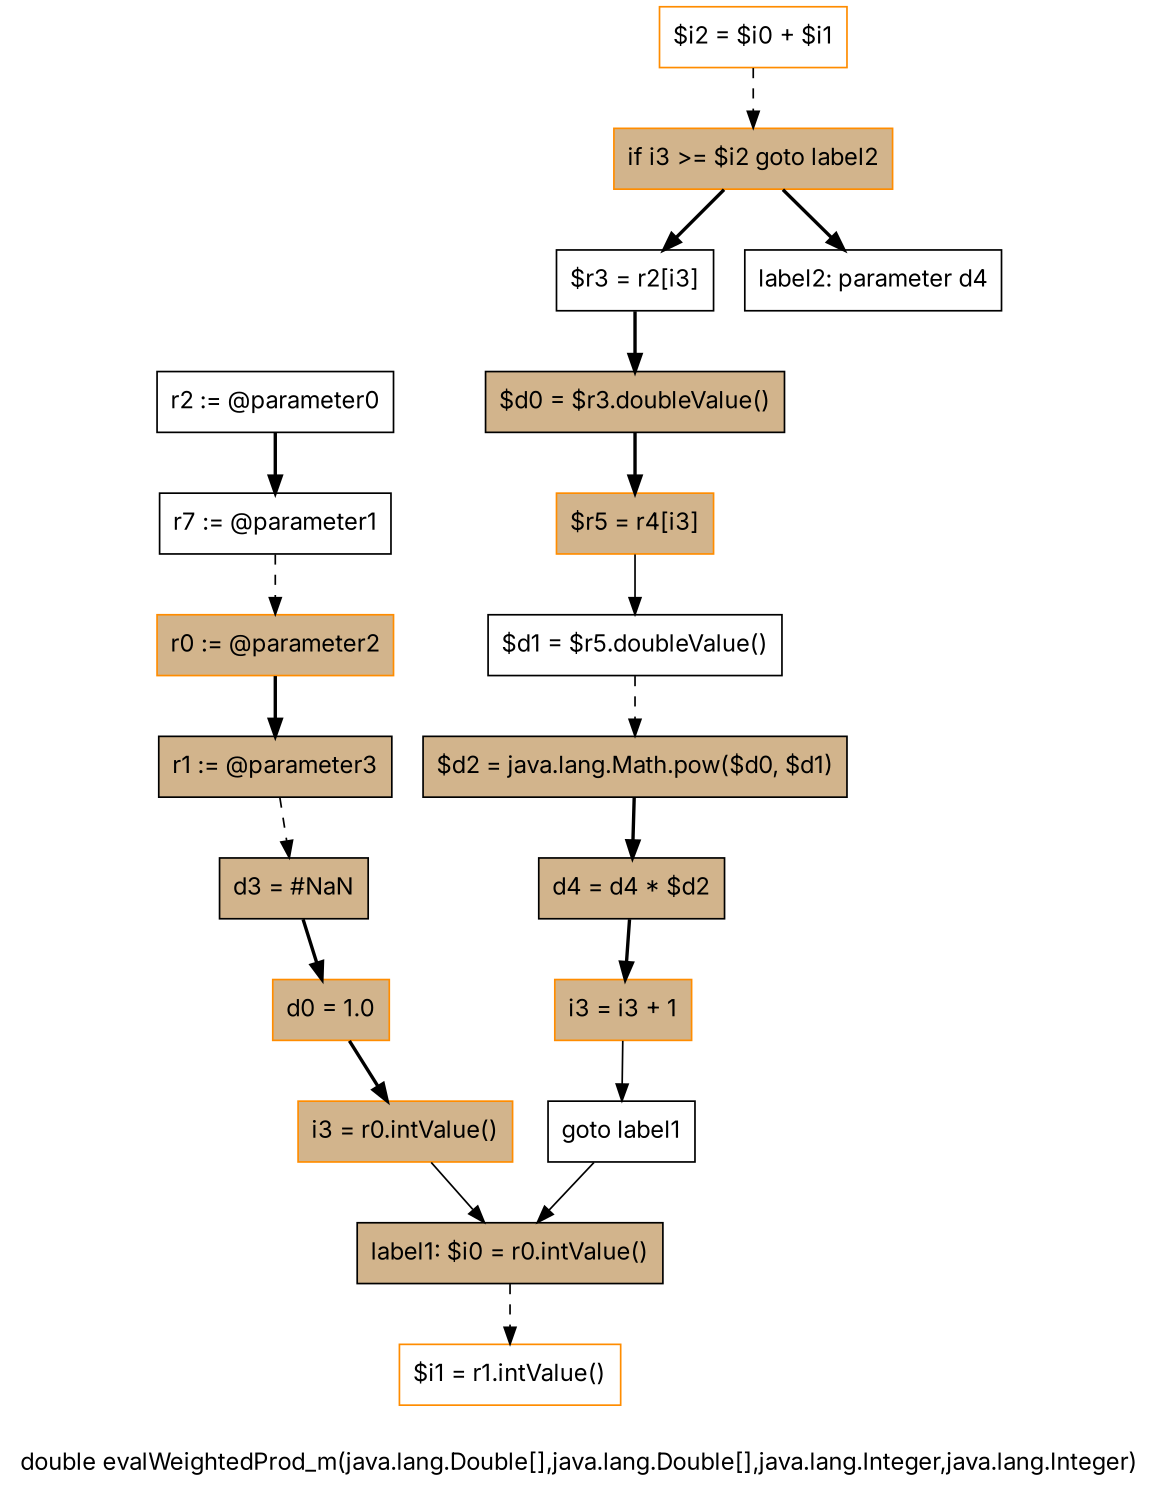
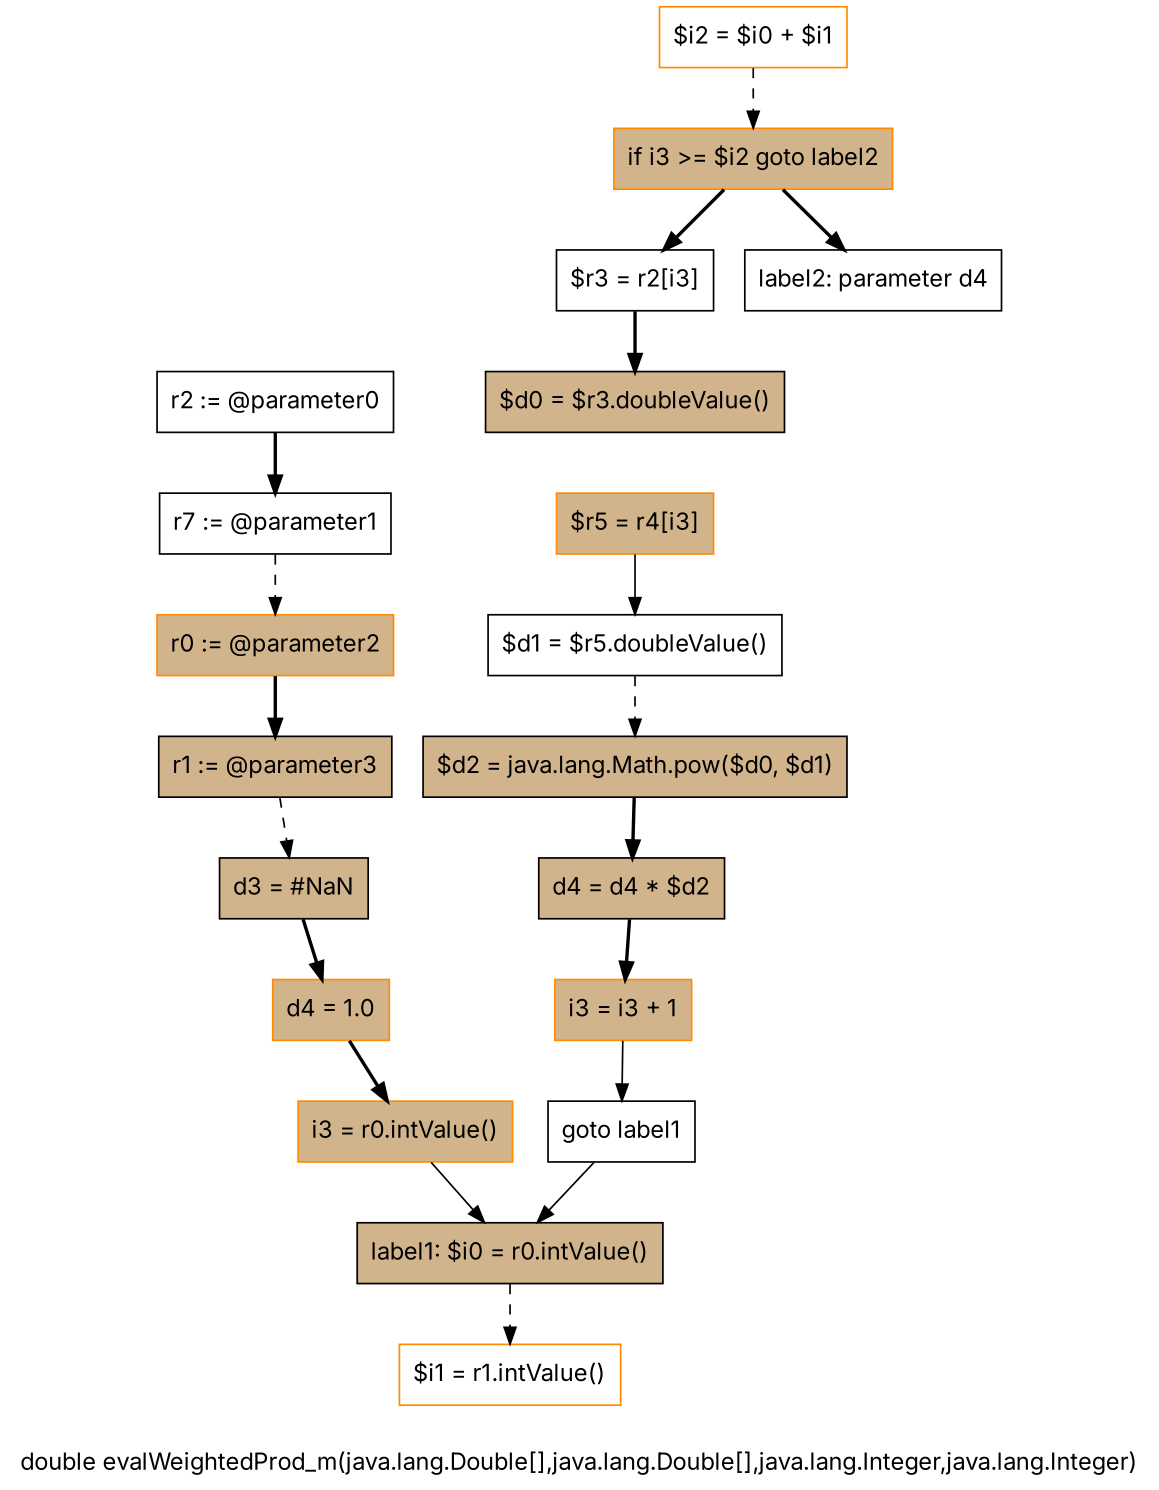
(635, 454) -> none
(331, 1010) -> (331, 1010)
